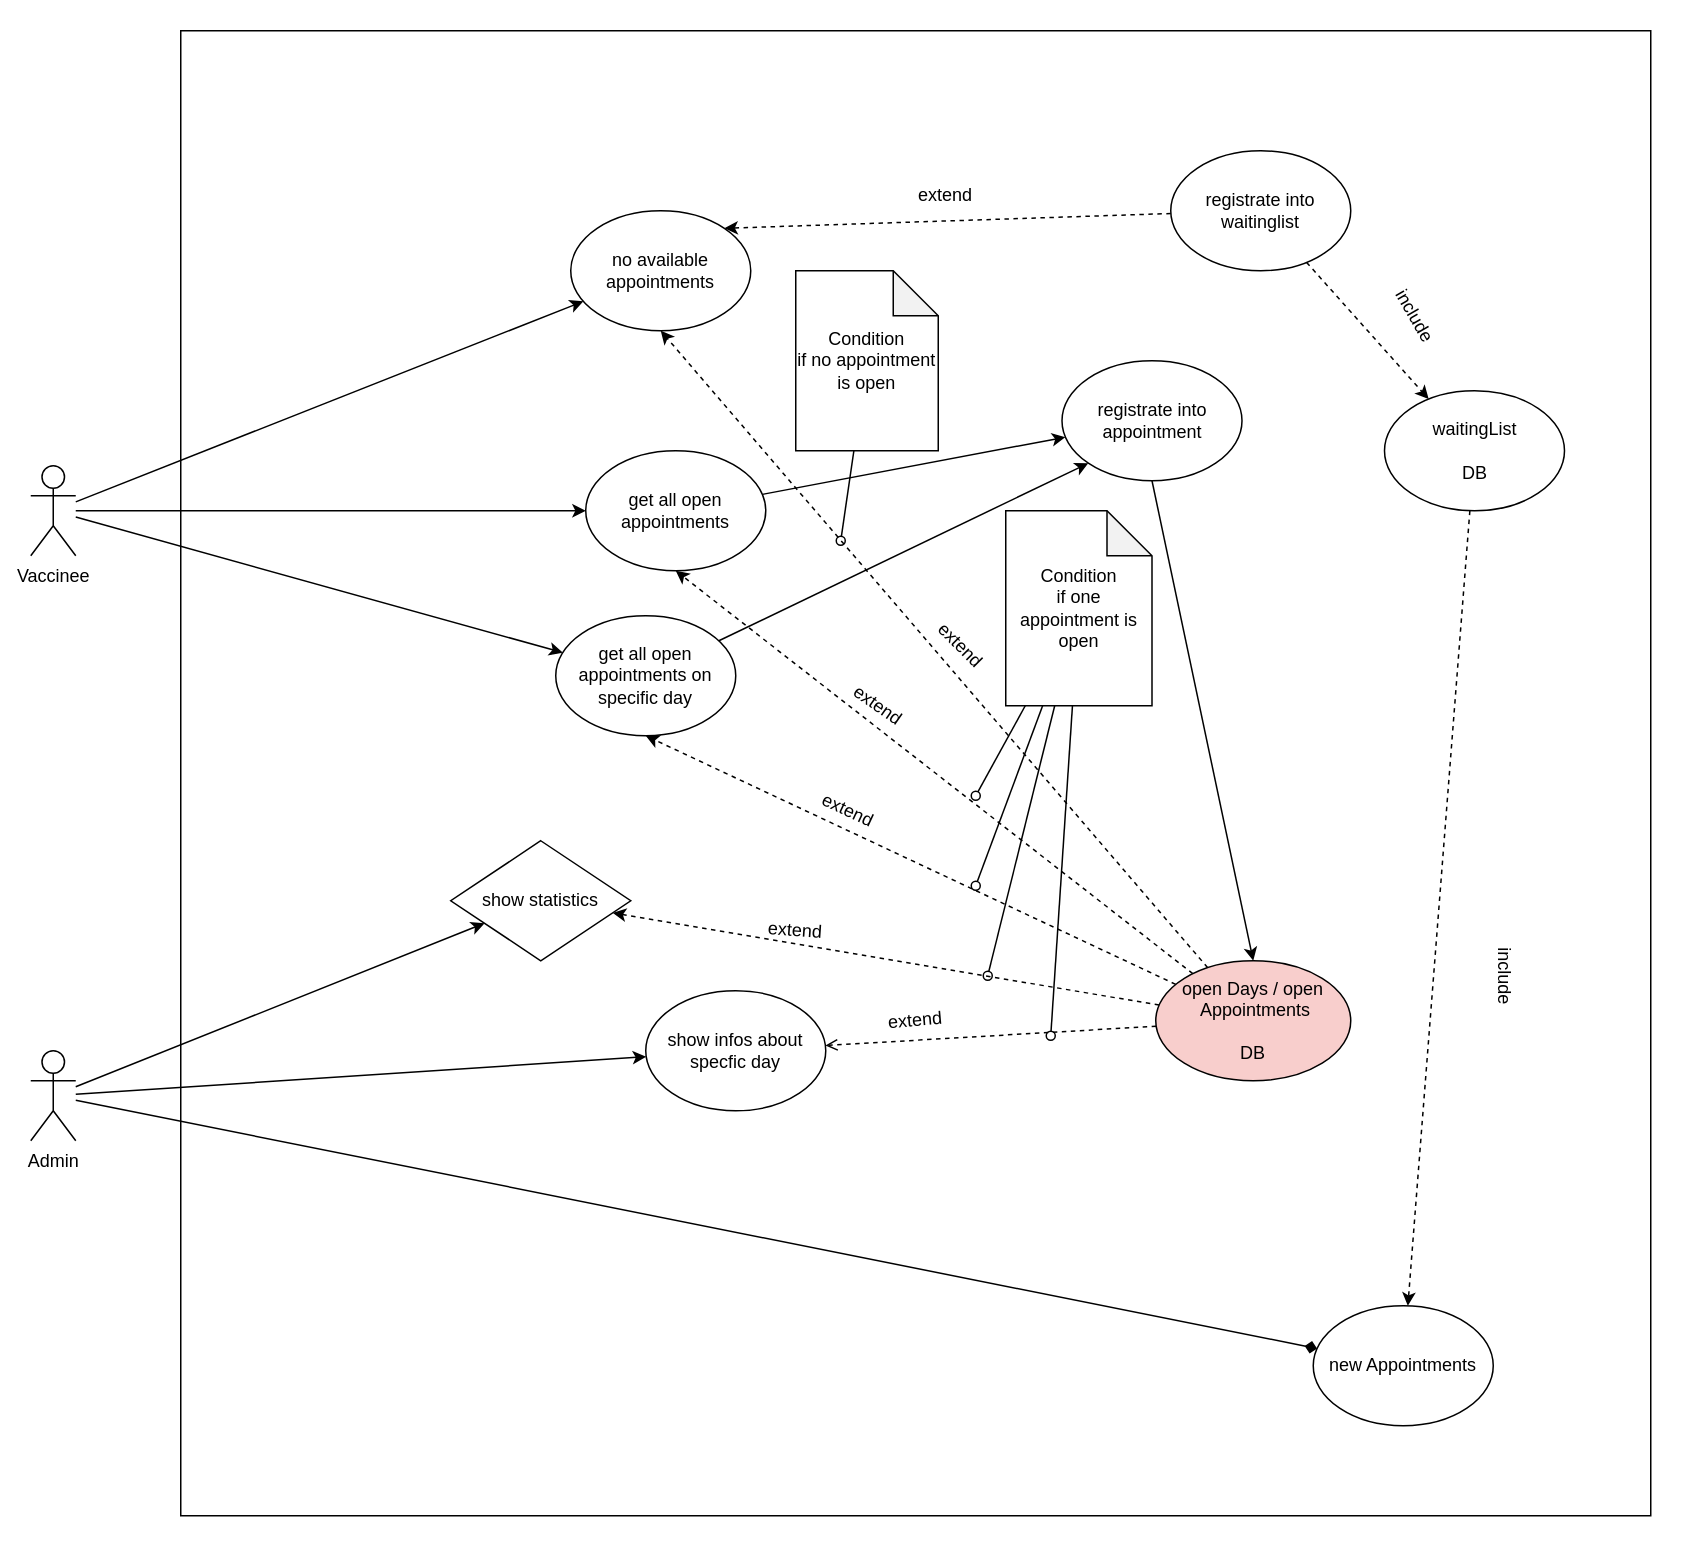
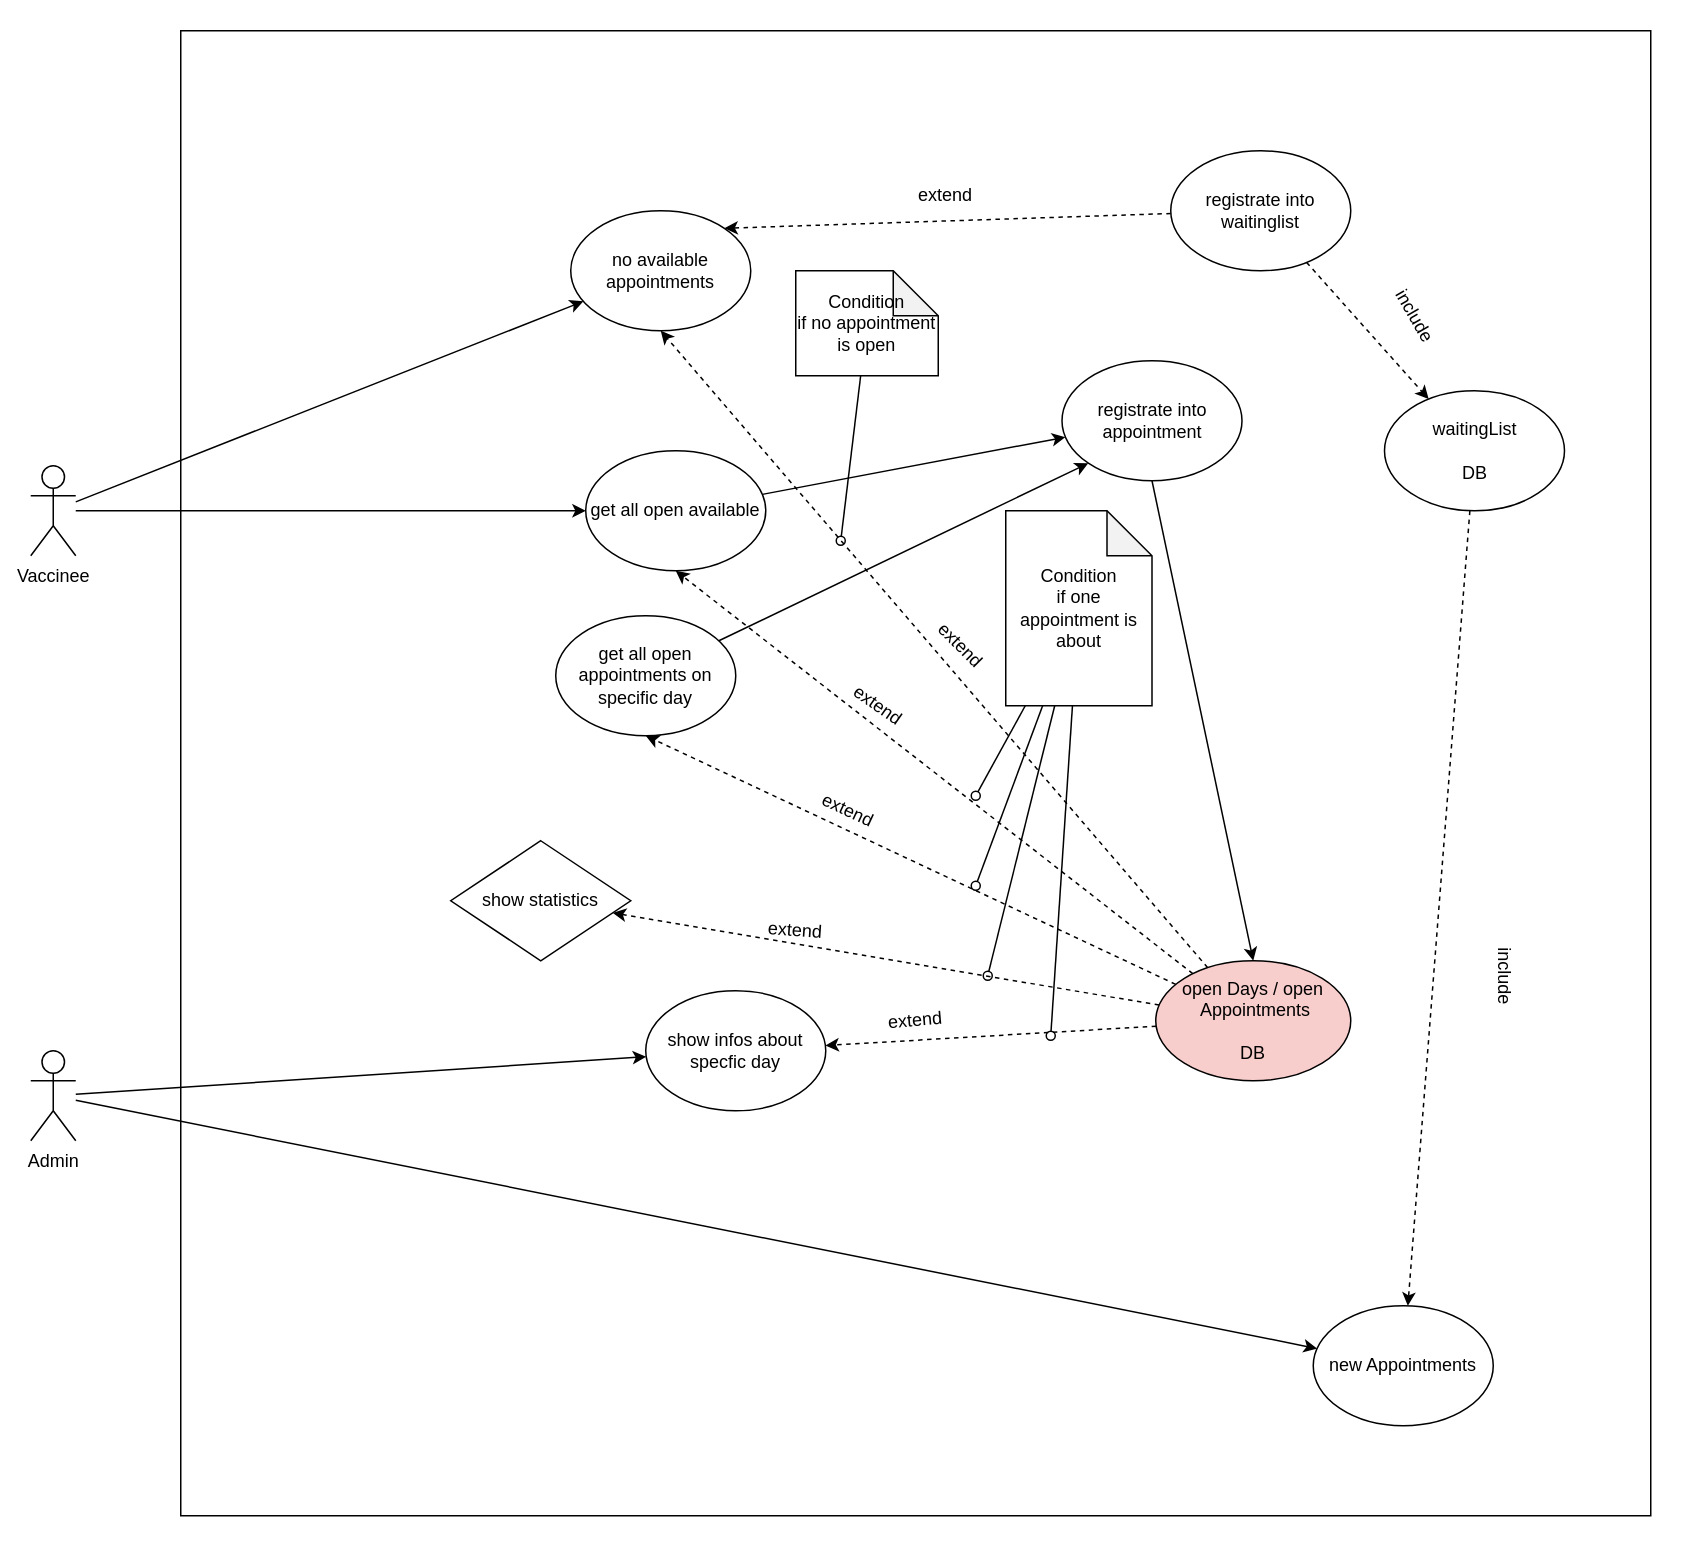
(867, 361) -> (867, 323)
(676, 511) -> (676, 511)
(314, 583) -> none
(1079, 608) -> (1079, 608)
(276, 1007) -> none
(834, 1045) -> (837, 1045)
(1304, 1346) -> (1305, 1346)
